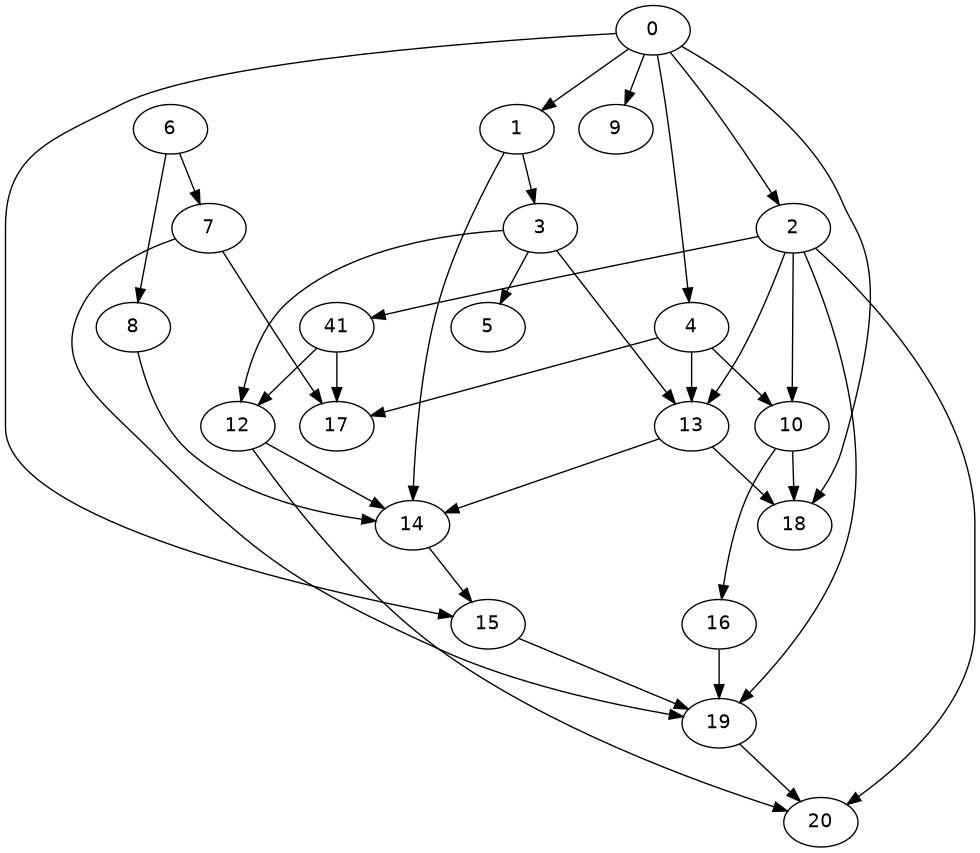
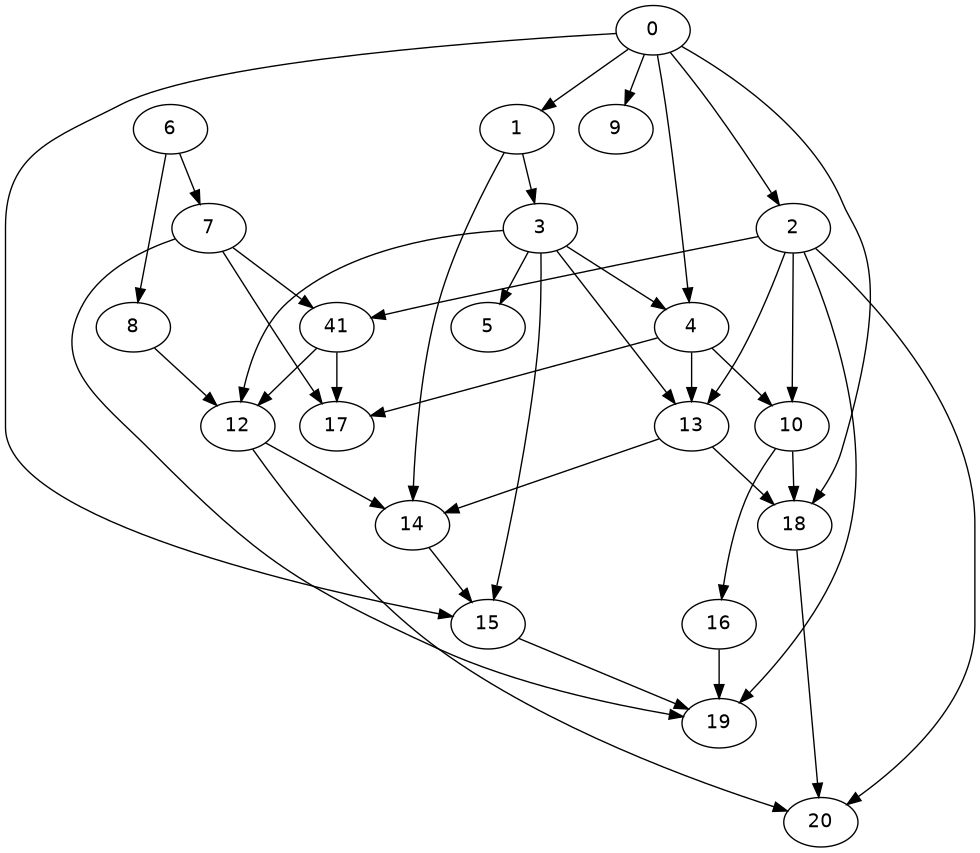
none -> (267, 273)
none -> (612, 275)
none -> (529, 420)
(219, 473) -> (180, 372)
(765, 768) -> (807, 667)
